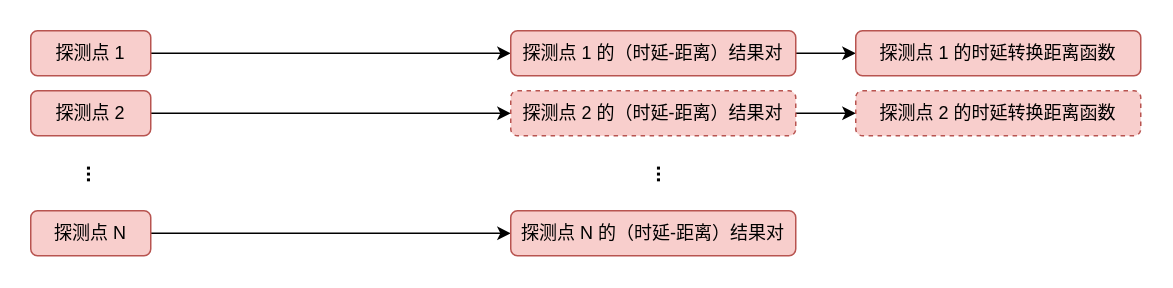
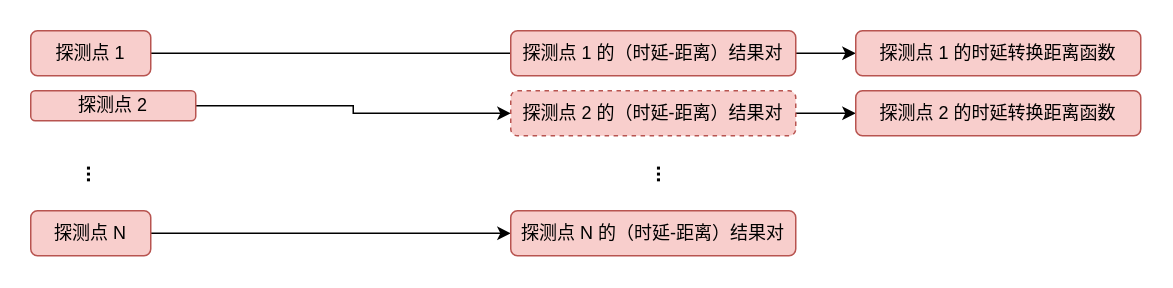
(499, 53) -> (503, 53)
(91, 113) -> (113, 106)
(998, 113) -> (998, 113)
